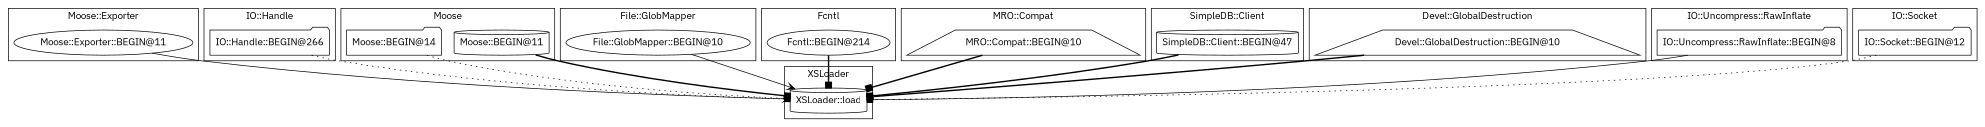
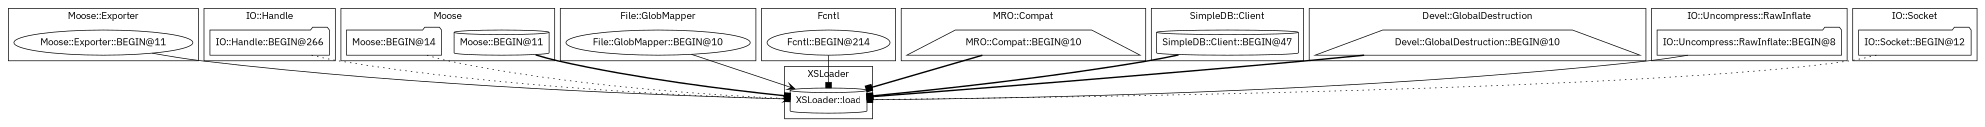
(829, 71) -> (829, 71)
